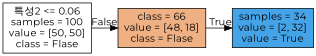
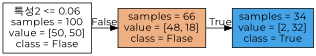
(162, 28) -> (162, 28)
(273, 28) -> (273, 28)
